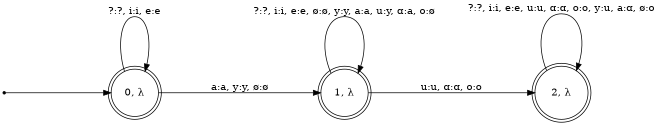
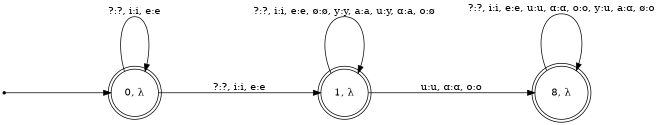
(240, 87) -> (240, 87)
(561, 93) -> (561, 93)
